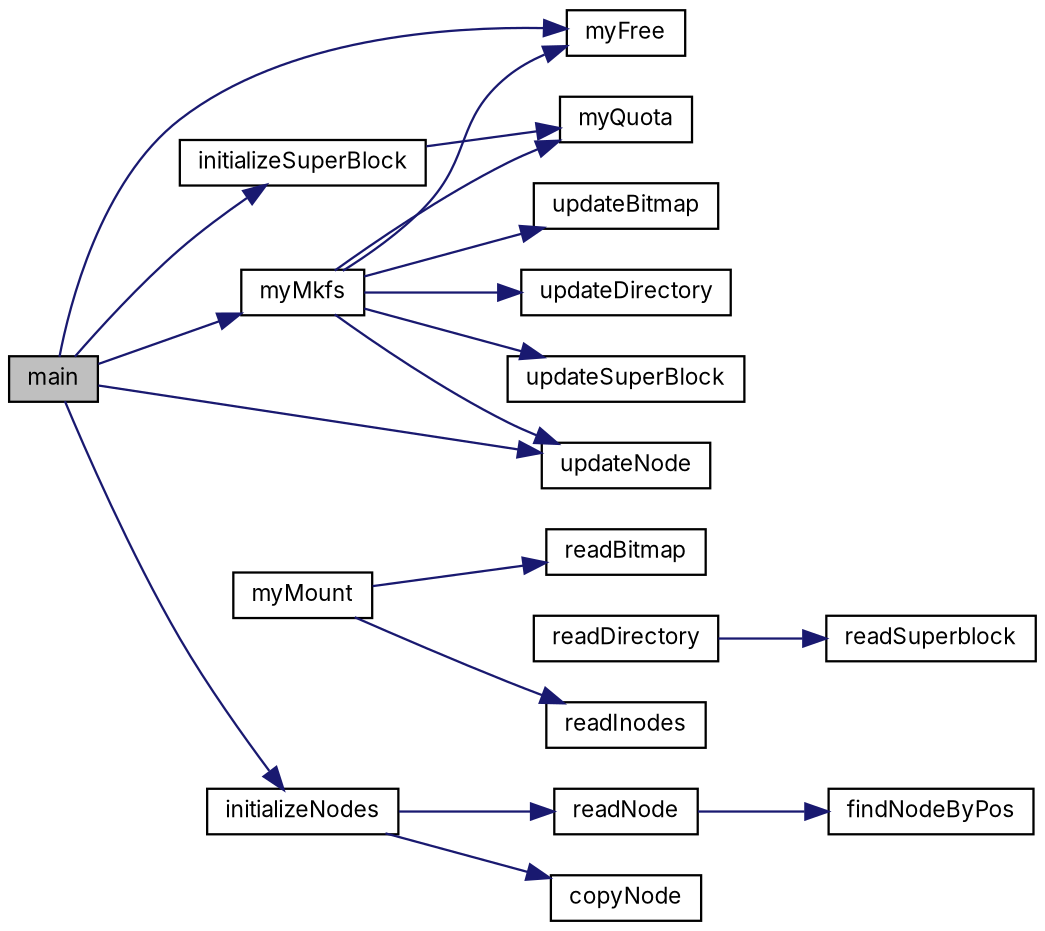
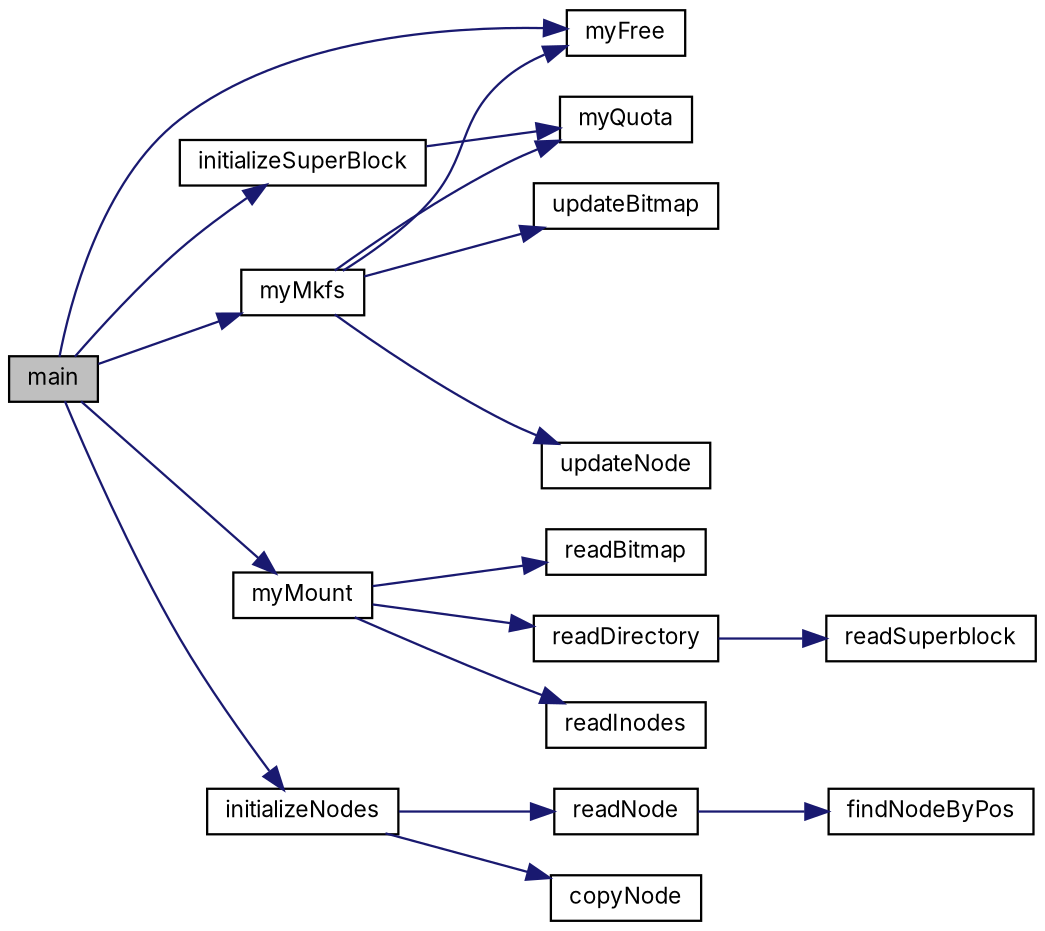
(626, 293) -> none
(626, 379) -> none
(308, 417) -> (170, 480)
none -> (442, 614)
